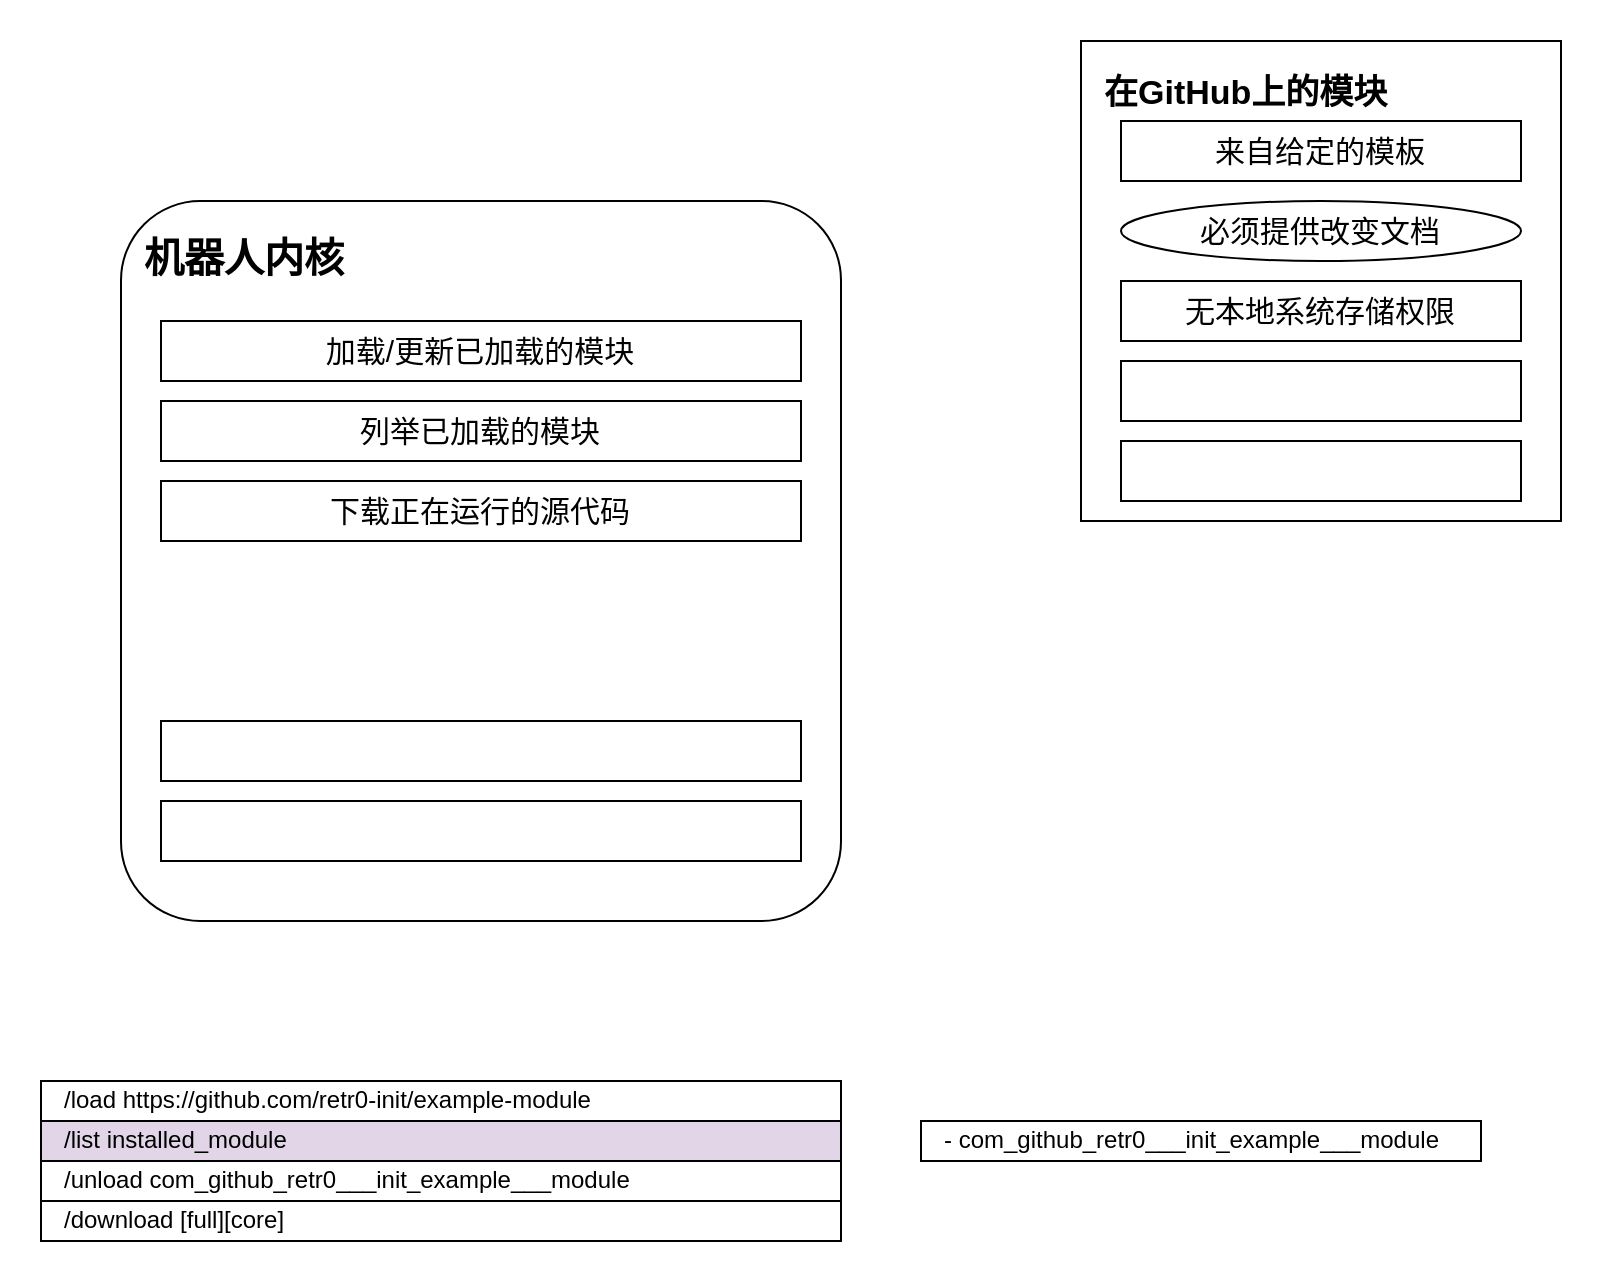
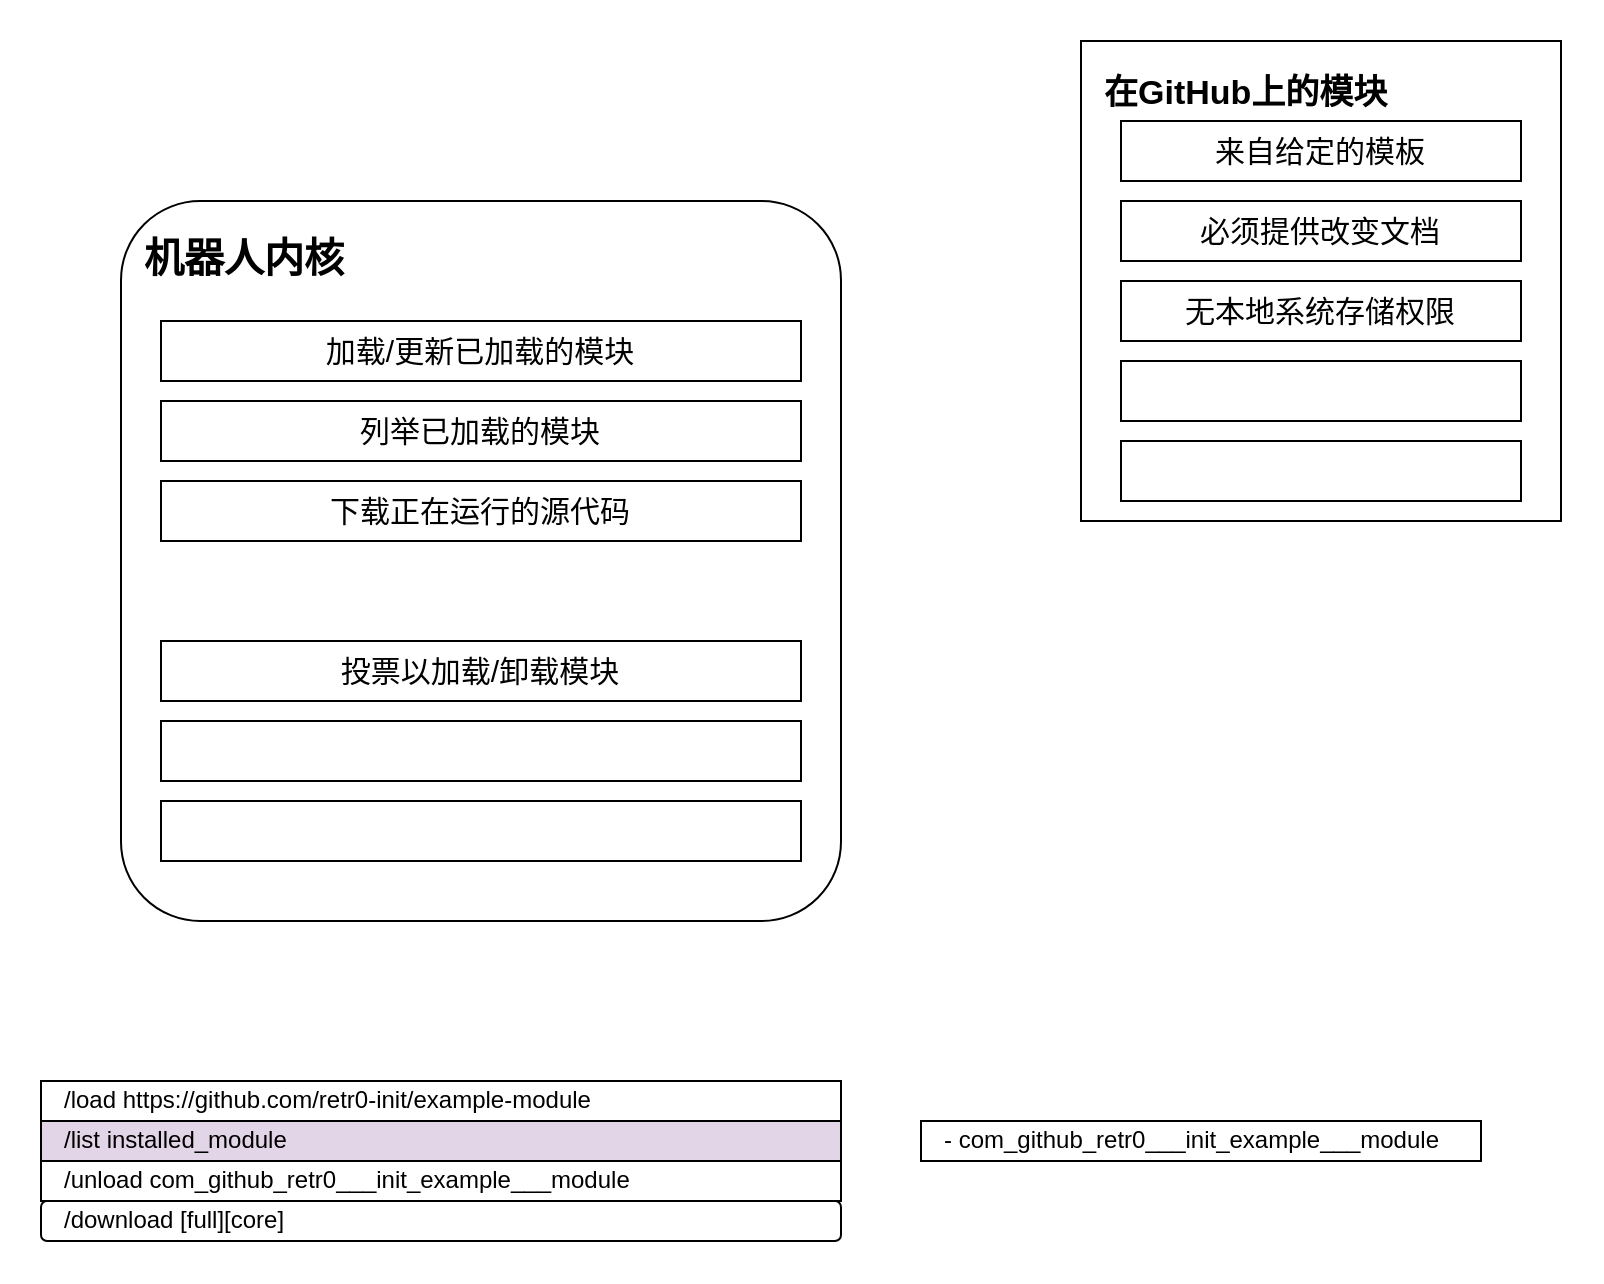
(1321, 231) -> (1321, 231)
none -> (481, 671)
(441, 1221) -> (441, 1221)
